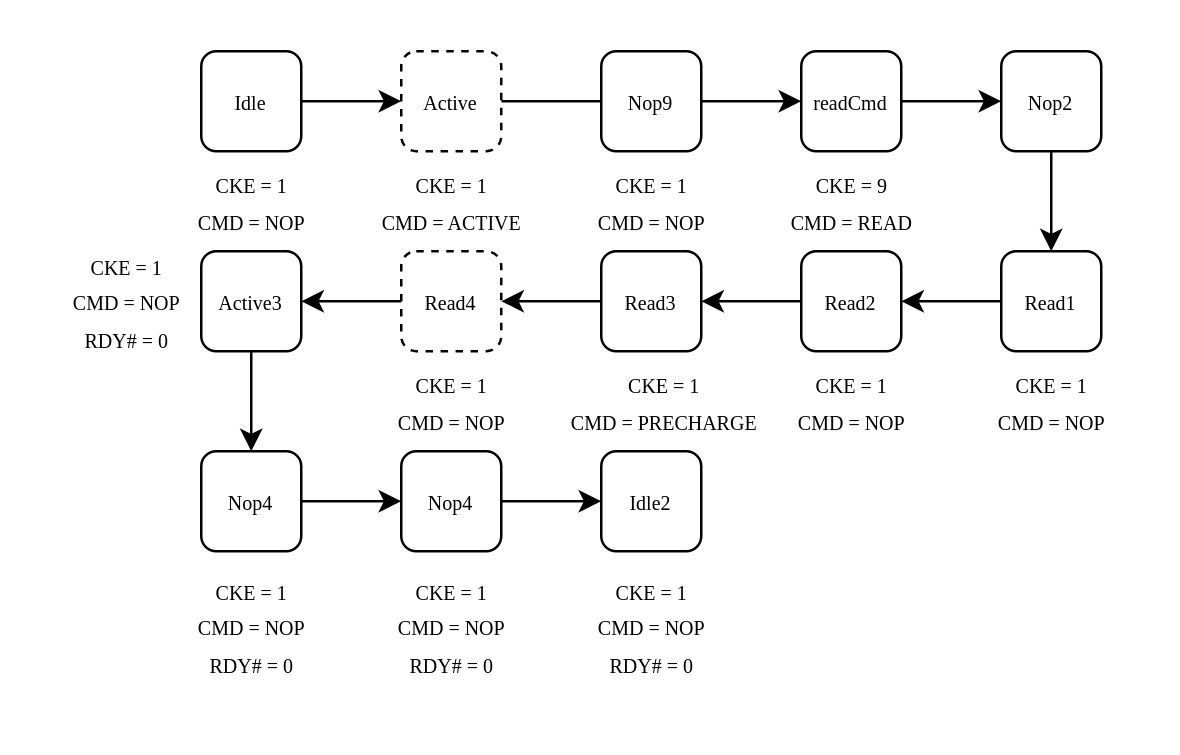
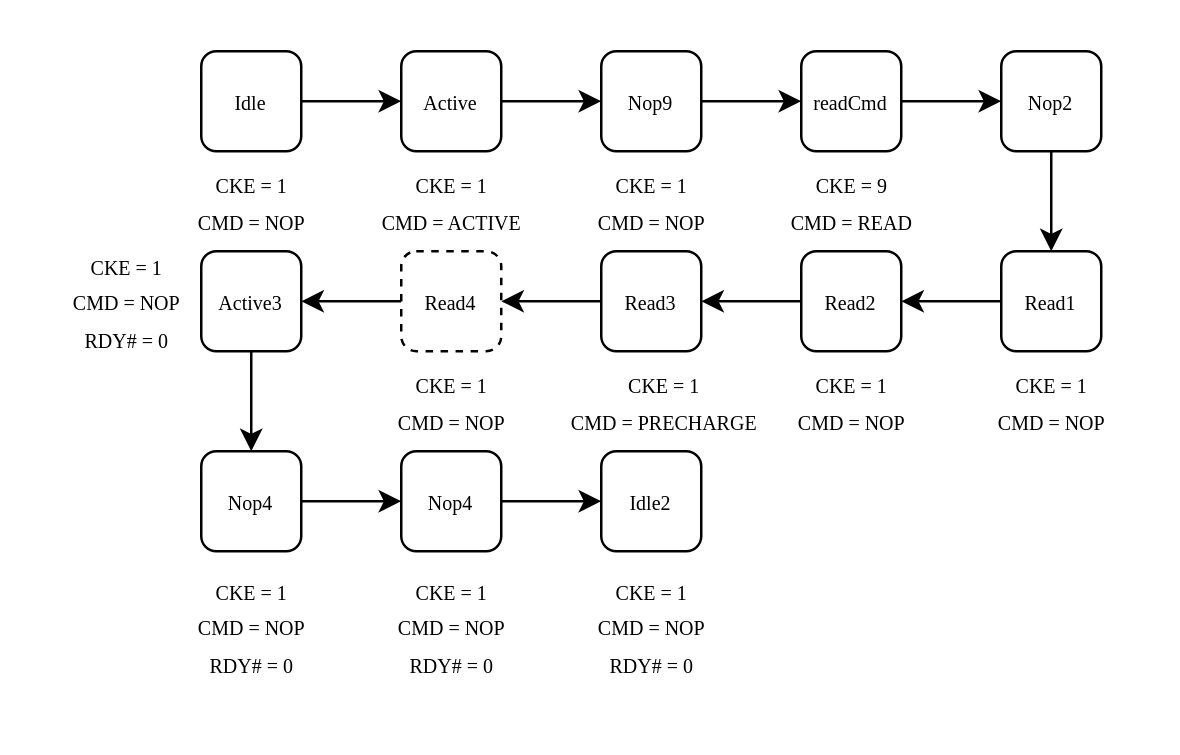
(451, 101) -> (451, 101)
(590, 101) -> (583, 101)
